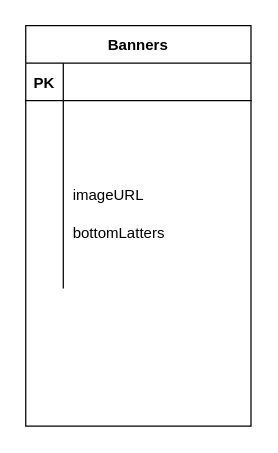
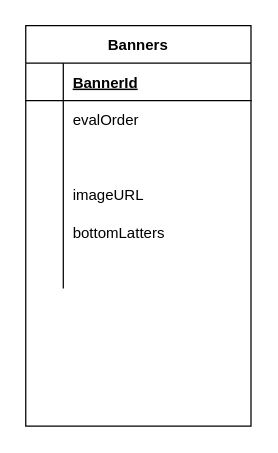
(44, 82) -> none
none -> (157, 82)
none -> (157, 119)
